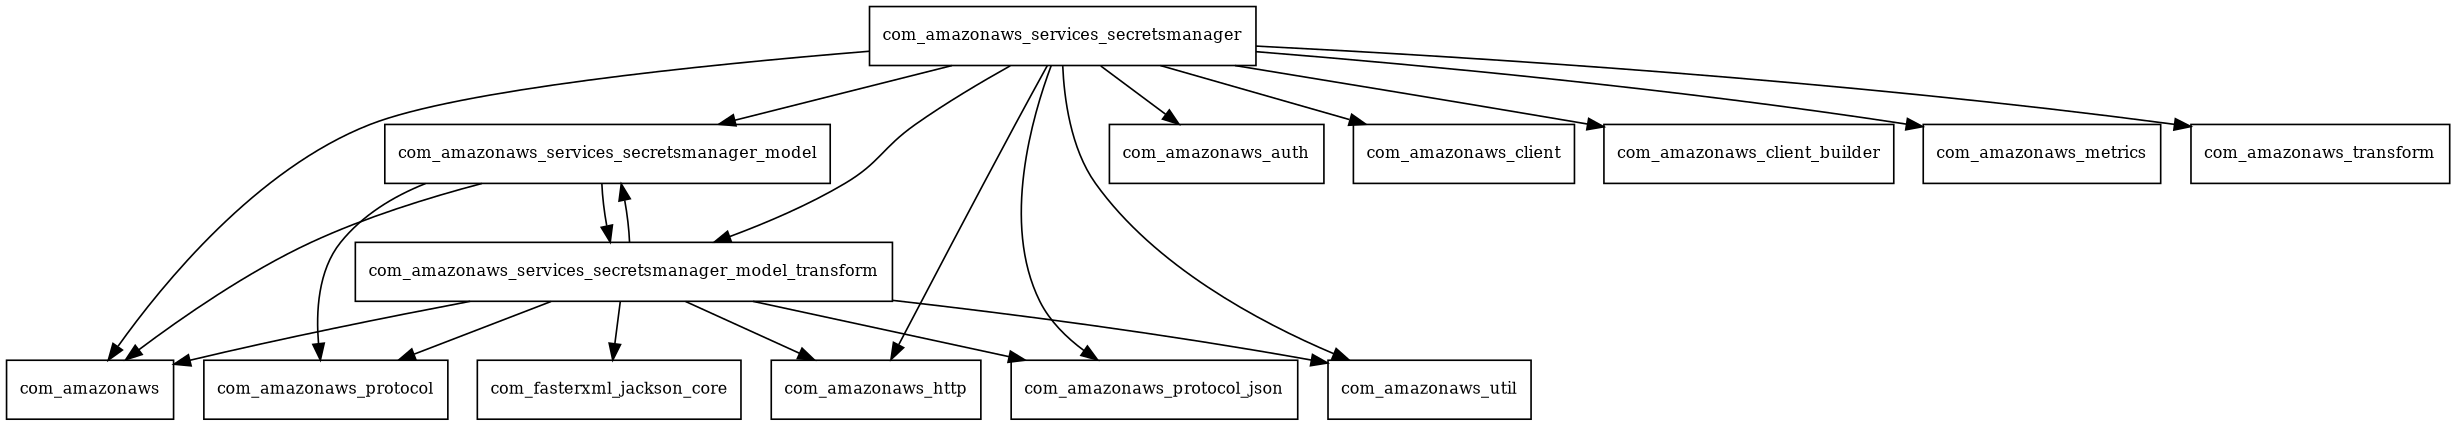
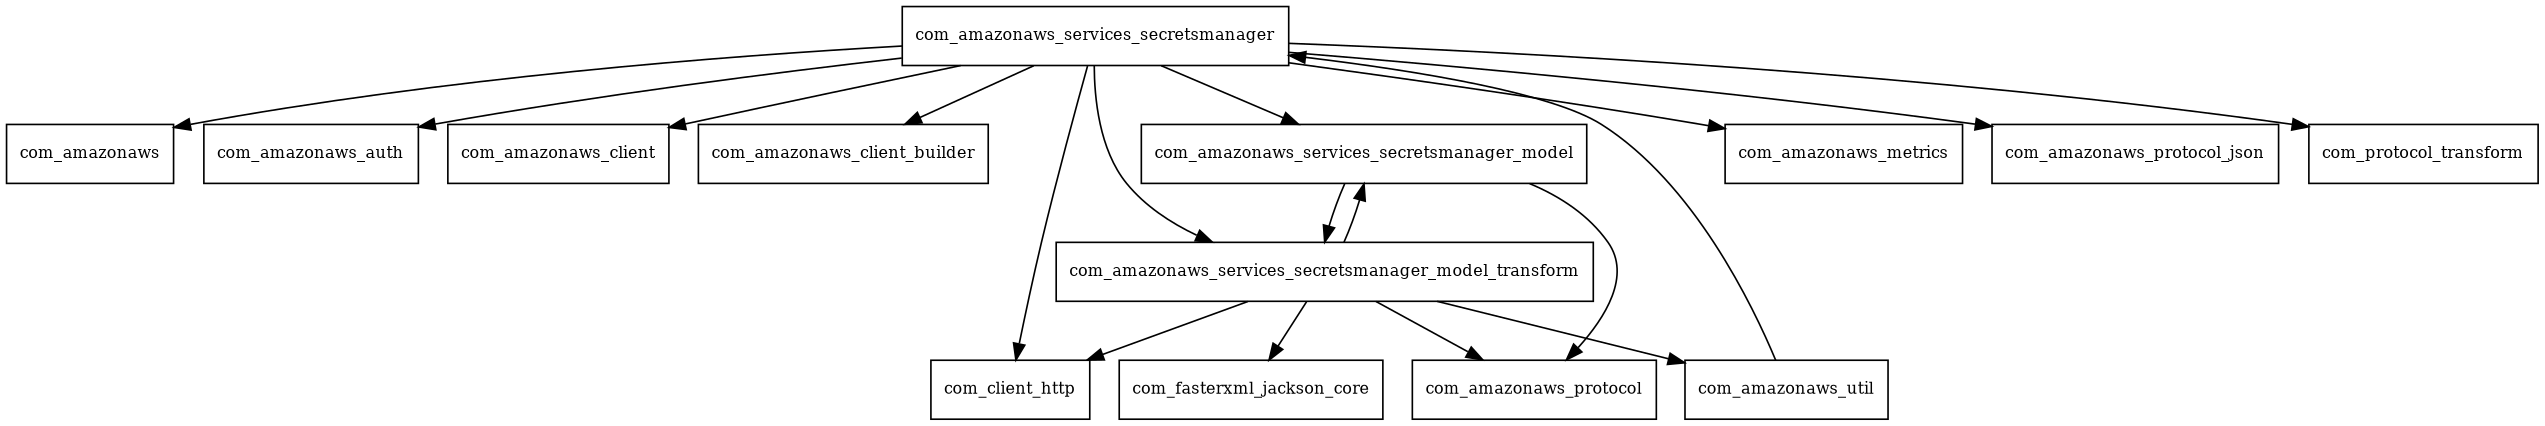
(2320, 154) -> (2424, 154)
(1154, 246) -> (1598, 123)
(301, 247) -> none
(329, 329) -> none
(881, 329) -> none
(876, 390) -> (1010, 390)
